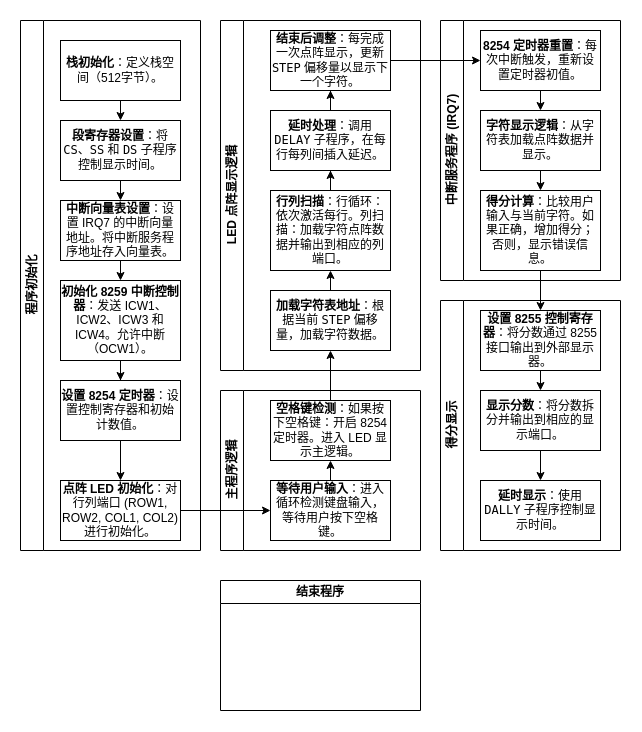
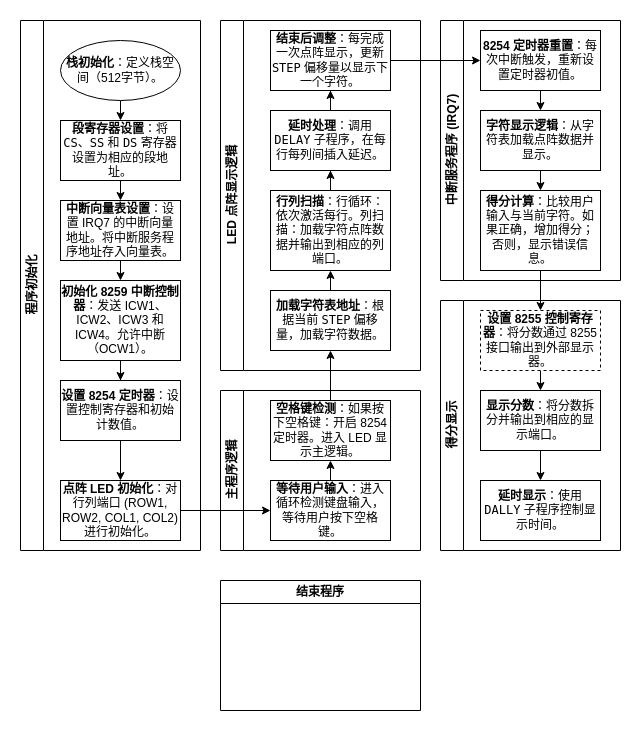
(121, 71) -> (121, 71)
(121, 151) -> (121, 151)
(541, 341) -> (541, 341)
